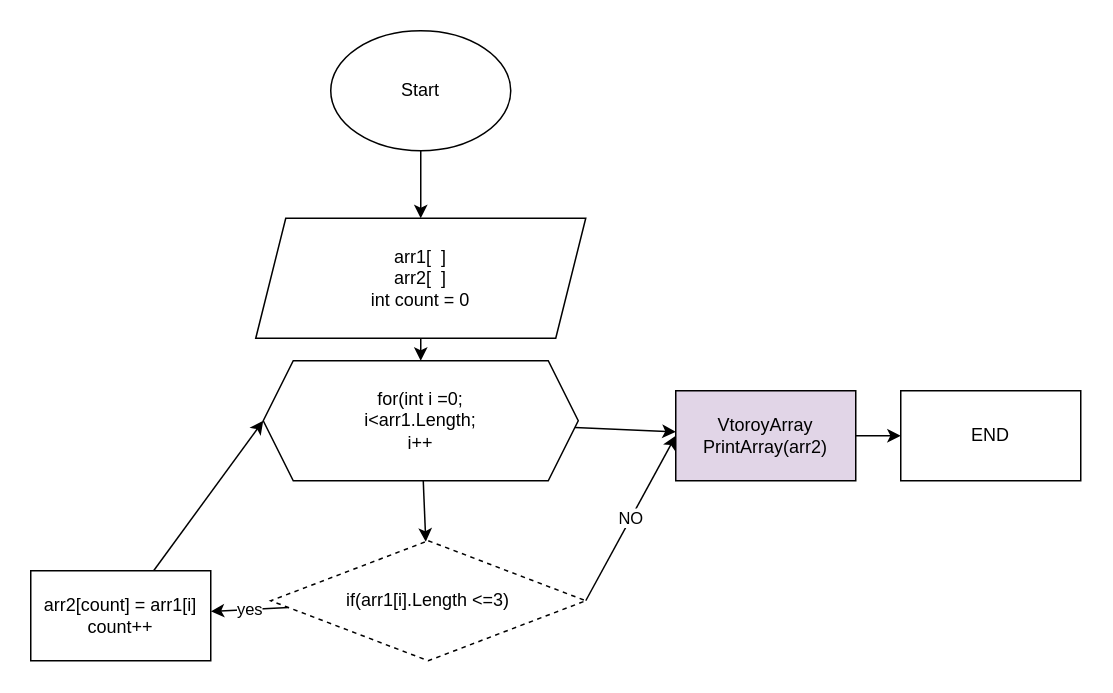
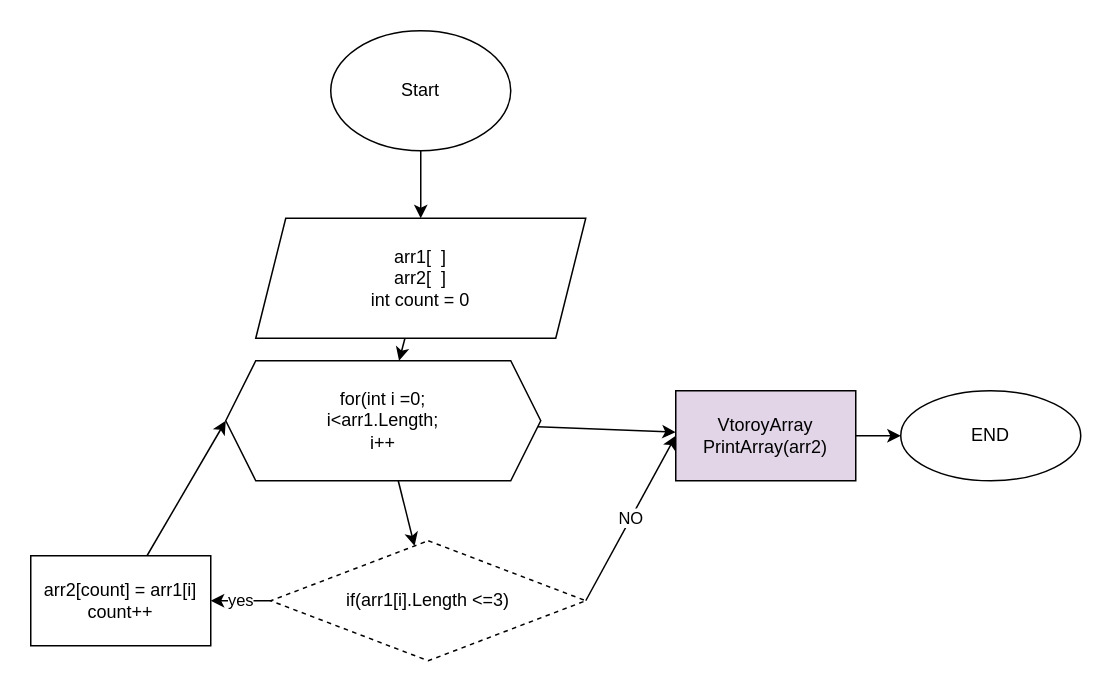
(421, 421) -> (383, 421)
(991, 436) -> (991, 436)
(121, 616) -> (121, 601)
